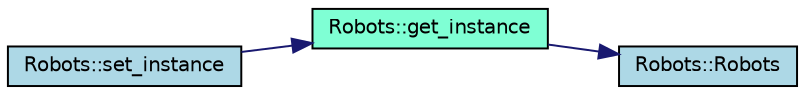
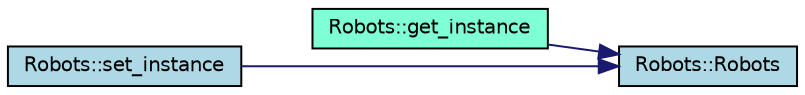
(267, 49) -> (420, 66)
